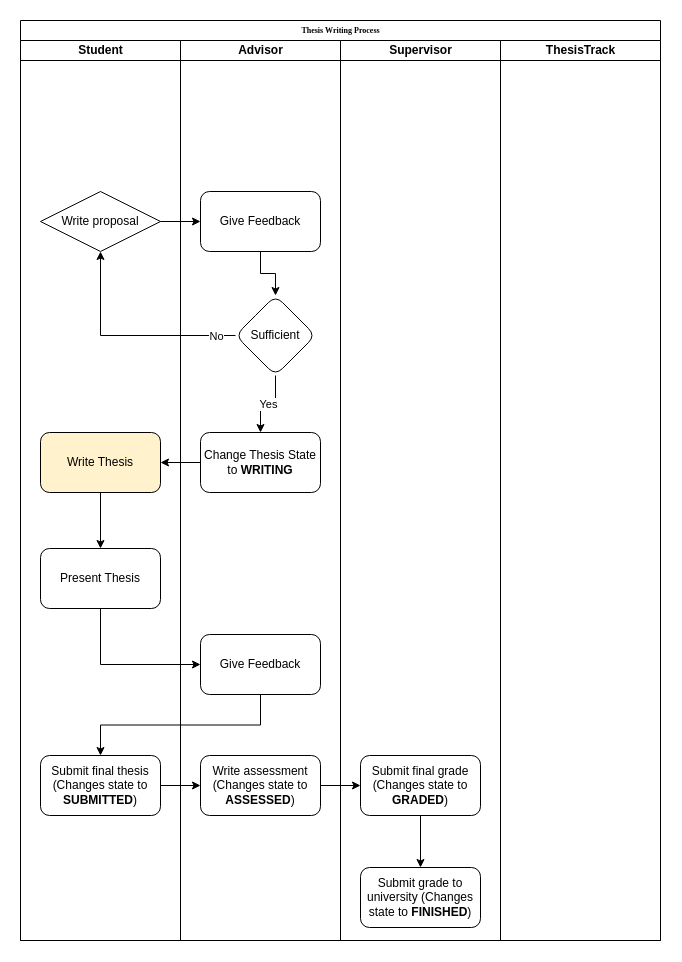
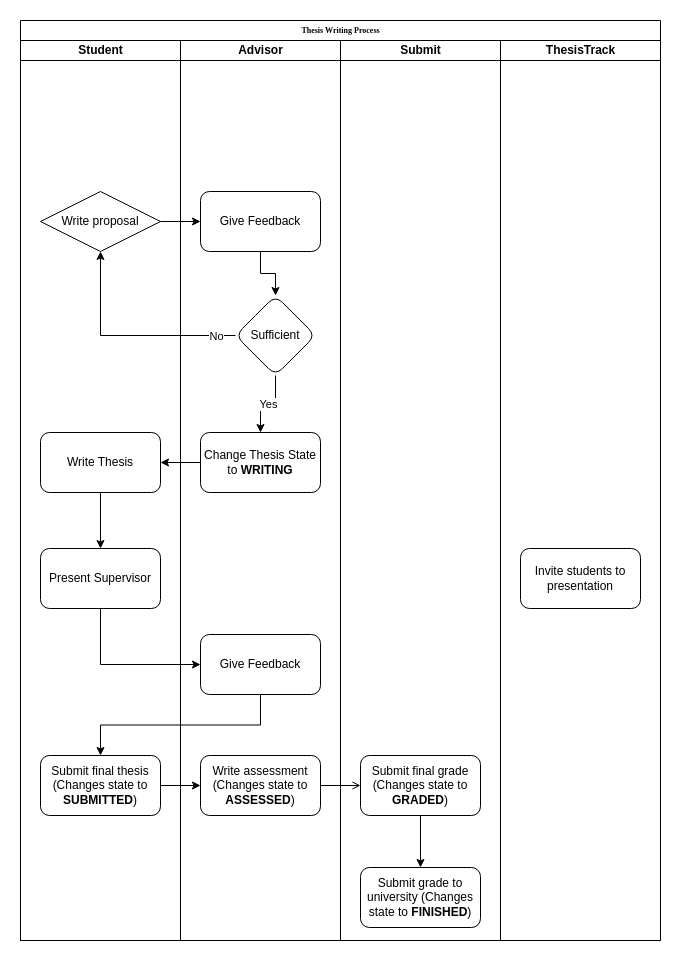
(421, 51) -> (421, 51)
(101, 463) -> (101, 463)
(101, 579) -> (101, 579)
none -> (581, 579)
(352, 786) -> (353, 786)
